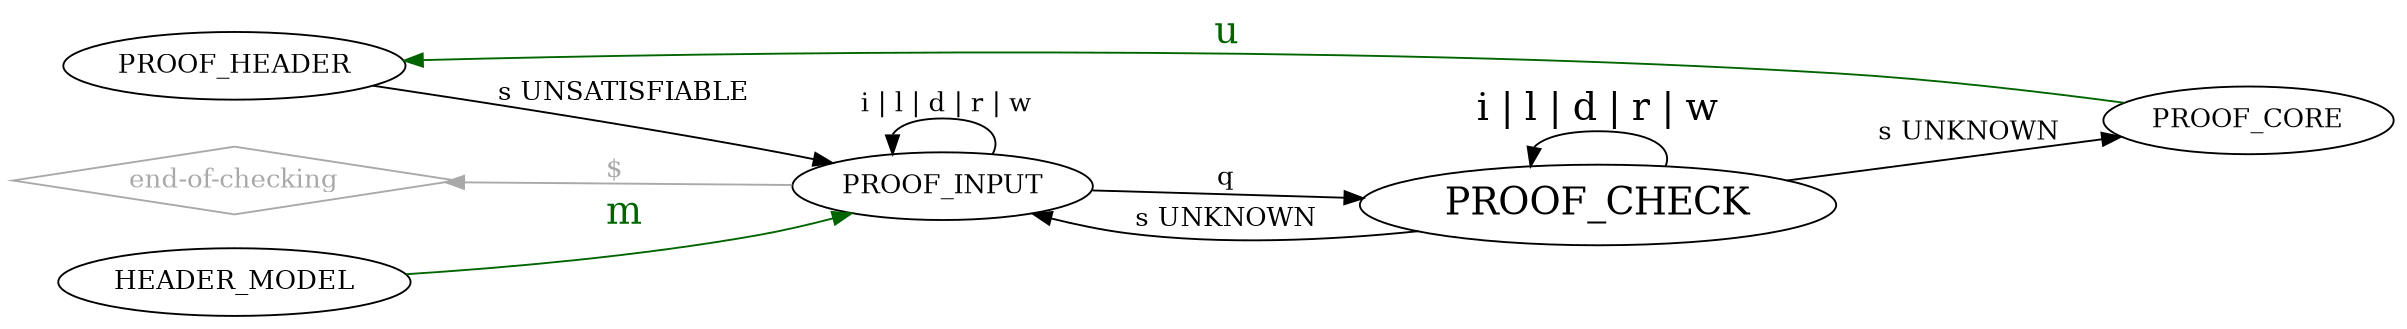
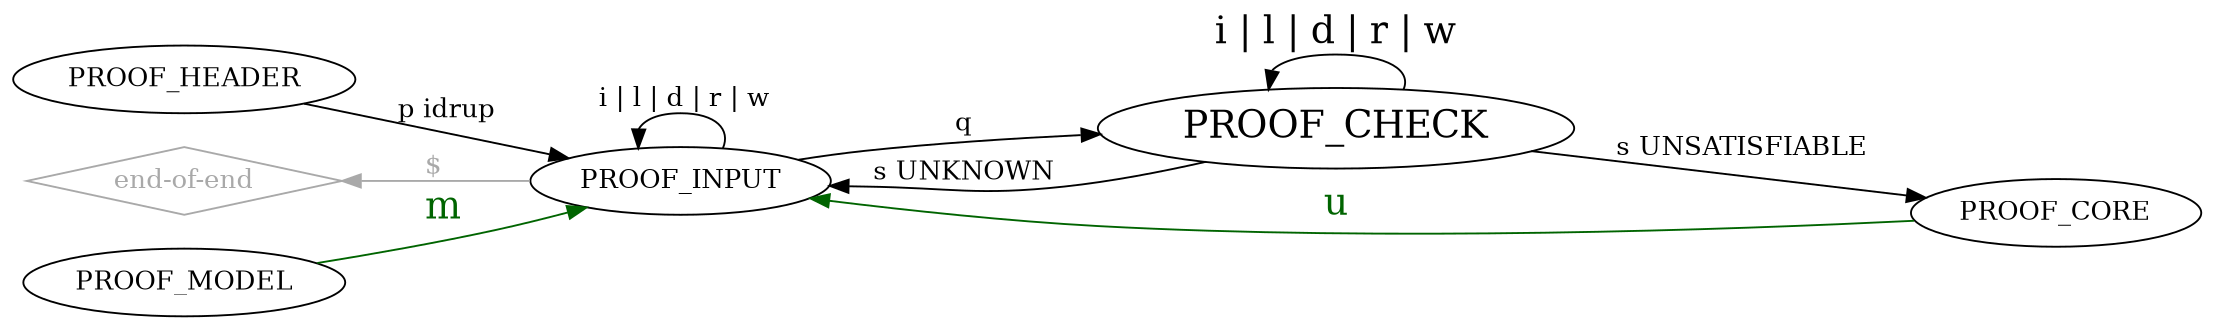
(1275, 54) -> (1371, 233)
(624, 93) -> (443, 110)
(1970, 133) -> (1742, 148)
(234, 181) -> (184, 181)
(234, 282) -> (184, 282)
